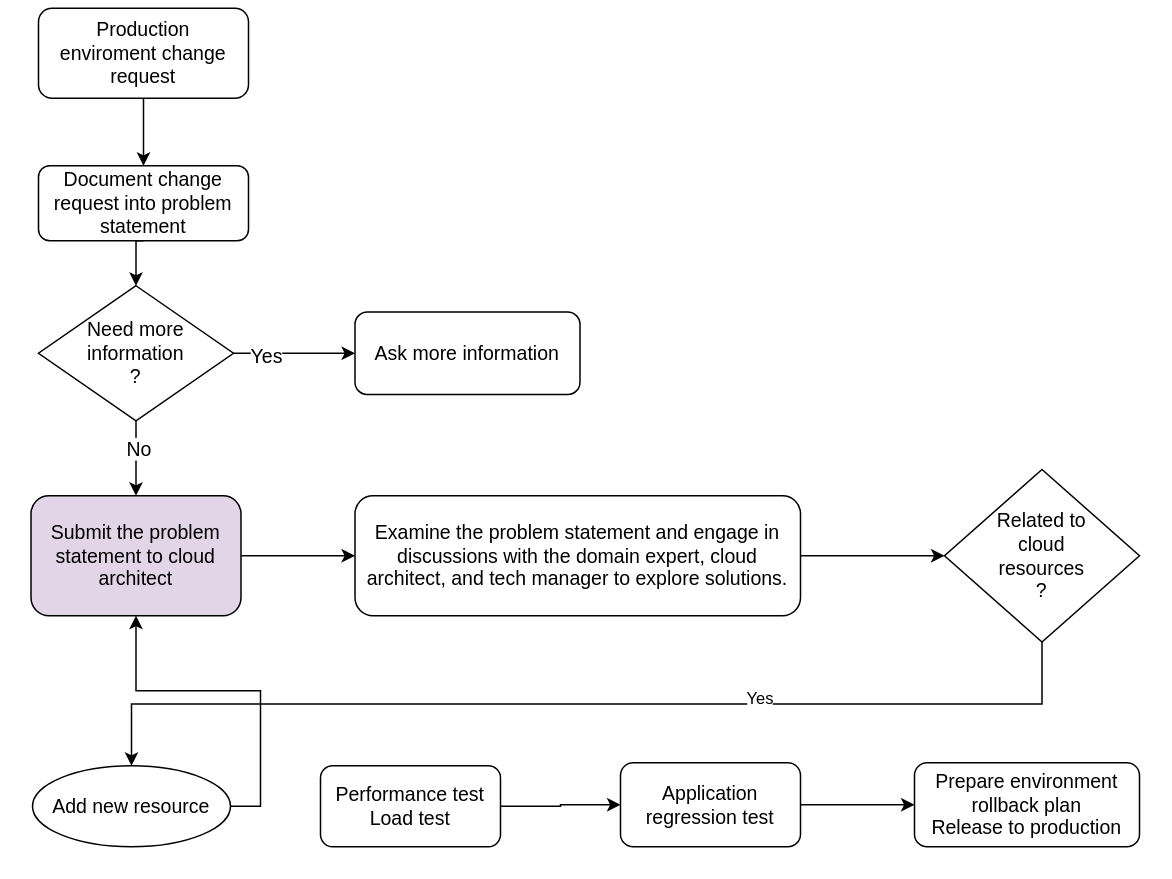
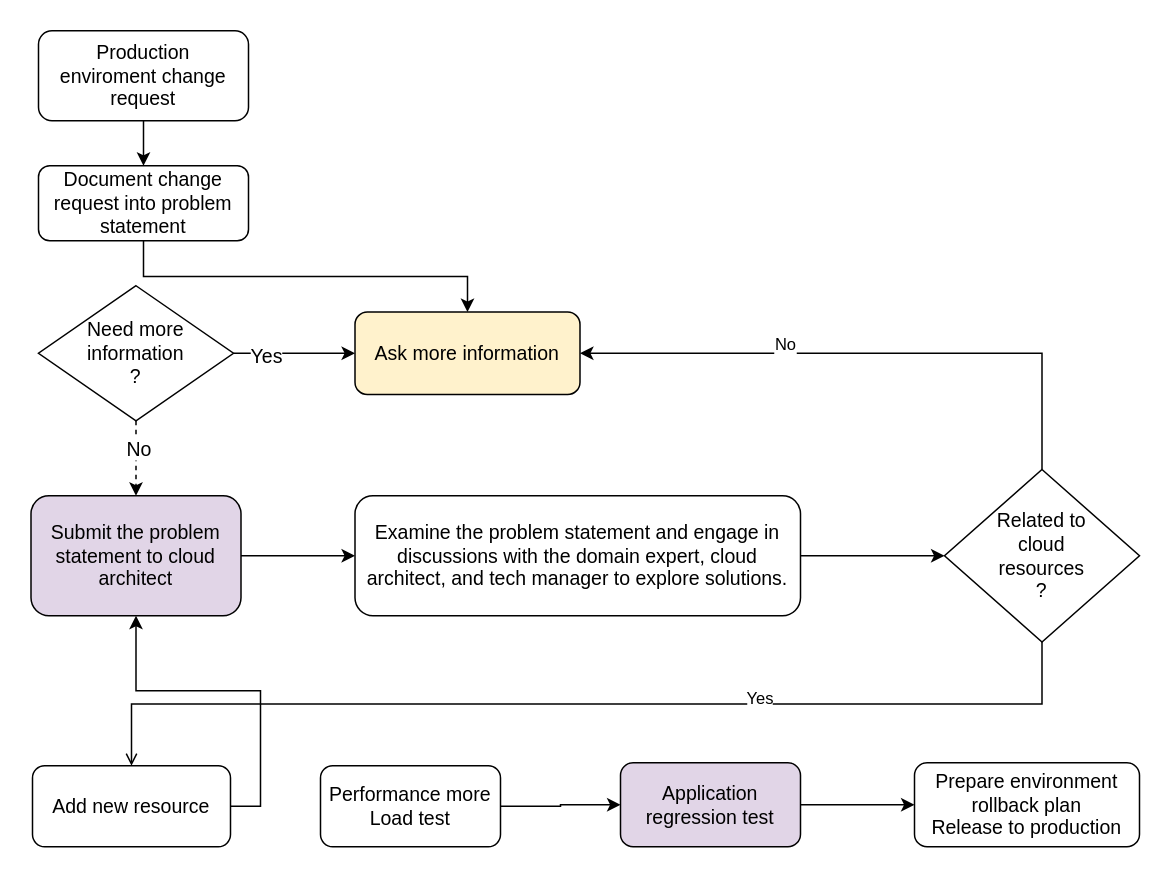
(143, 53) -> (143, 76)
(136, 255) -> (300, 276)
(467, 353) -> (467, 353)
none -> (977, 353)
(136, 472) -> (136, 472)
(131, 754) -> (131, 756)
(710, 805) -> (710, 805)
(131, 806) -> (131, 806)
(410, 806) -> (410, 806)
